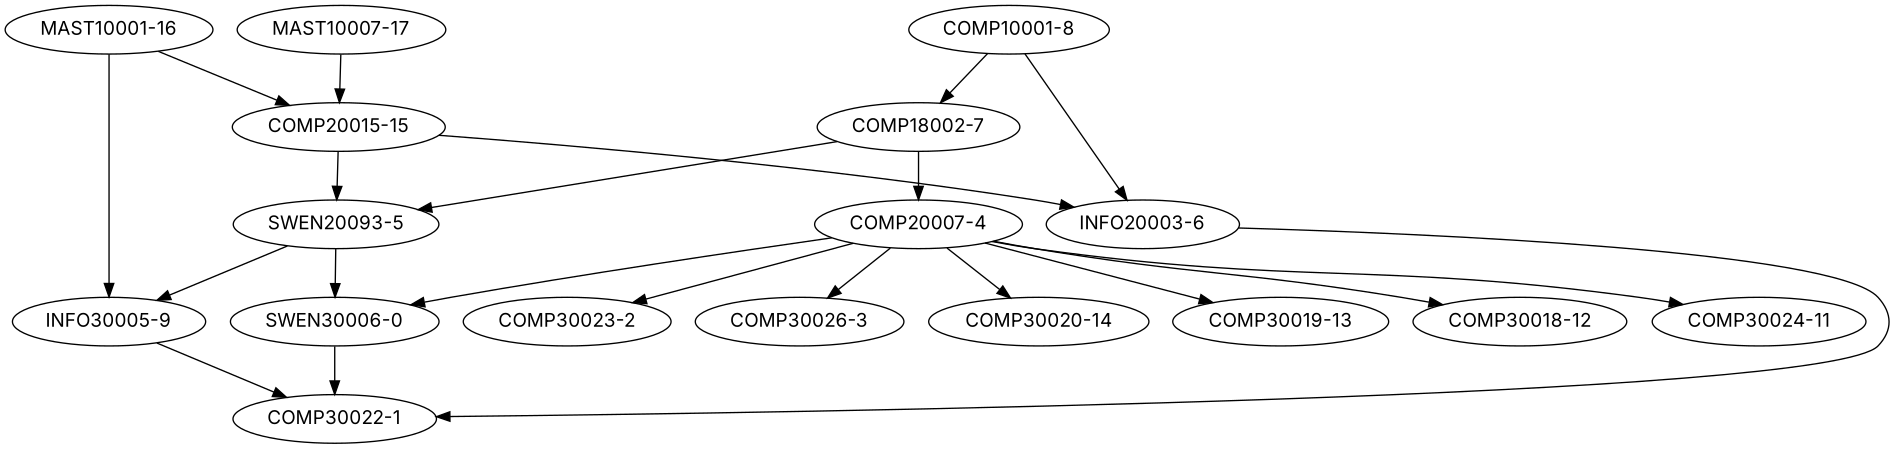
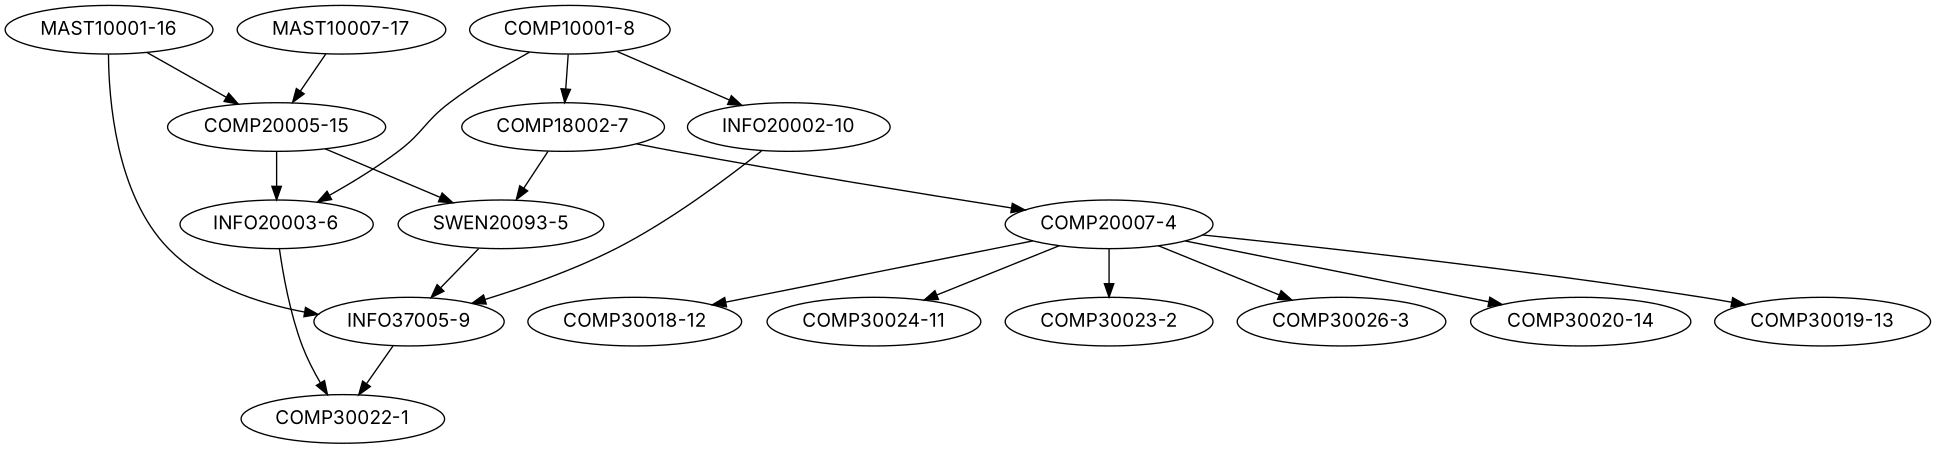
(339, 127) -> (277, 127)
none -> (789, 127)
(109, 322) -> (409, 322)
(335, 322) -> none
